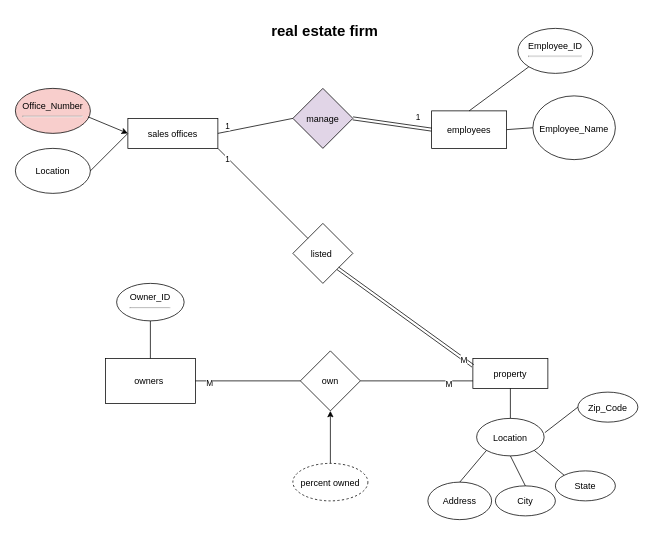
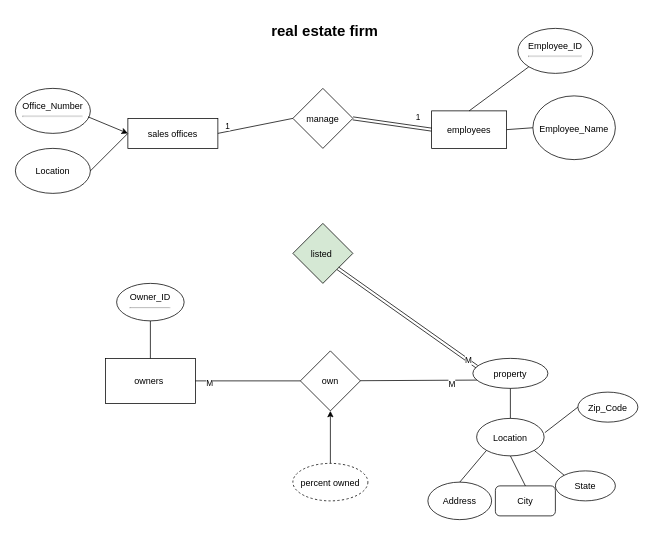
(53, 111) -> (53, 111)
(323, 118) -> (323, 118)
(227, 157) -> none
(323, 253) -> (323, 253)
(510, 373) -> (510, 373)
(525, 501) -> (525, 501)
